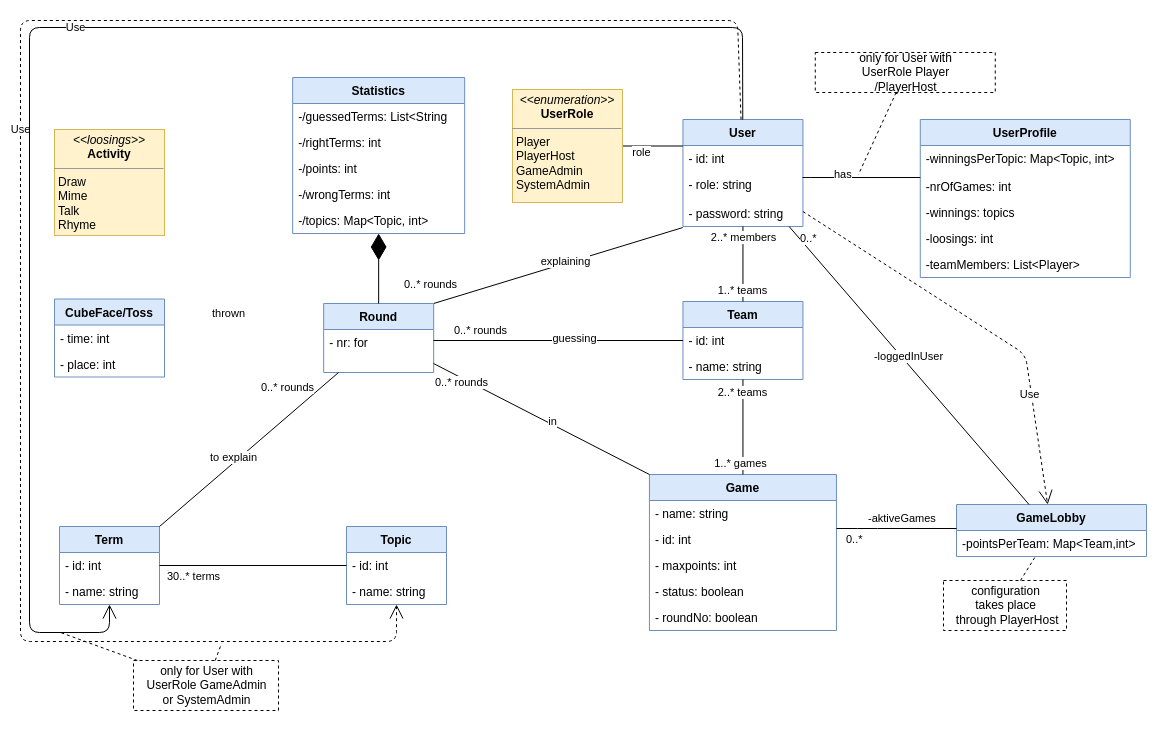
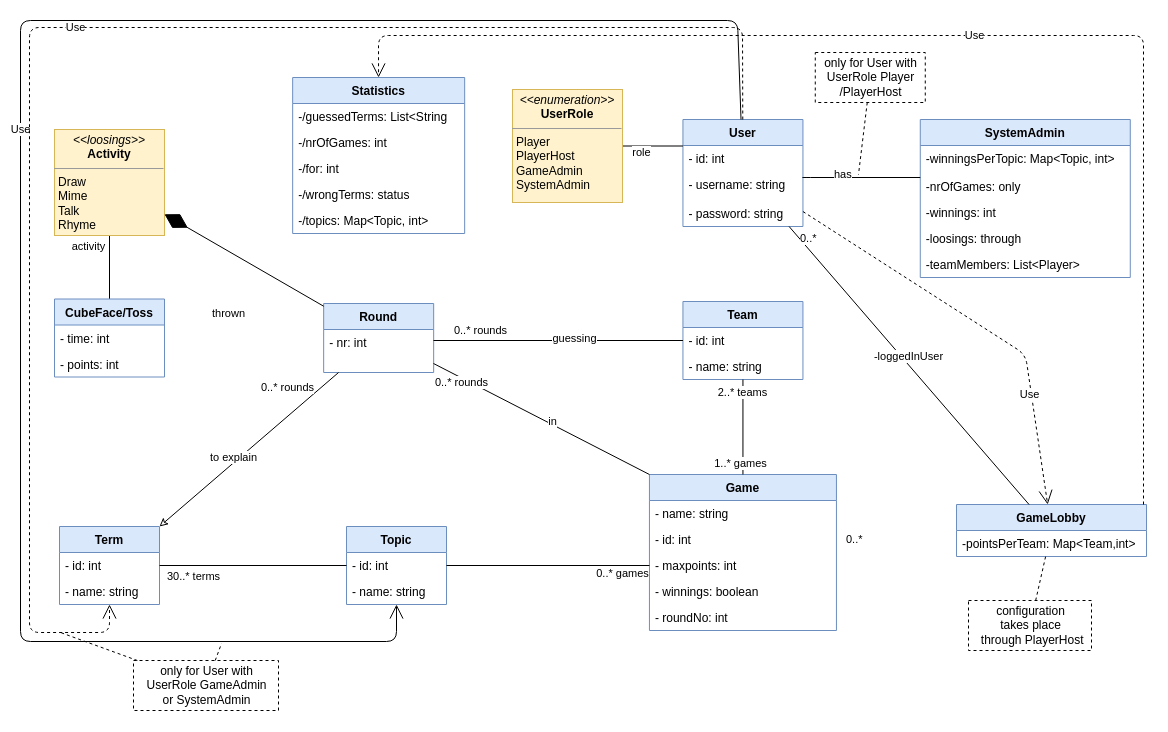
(454, 28) -> (454, 28)
none -> (977, 36)
(905, 73) -> (870, 78)
(1025, 133) -> (1025, 133)
(349, 143) -> (347, 143)
(336, 169) -> (327, 169)
(728, 185) -> (743, 185)
(972, 187) -> (975, 187)
(351, 195) -> (362, 195)
(975, 213) -> (965, 213)
(965, 239) -> (980, 239)
(743, 265) -> none
(558, 266) -> none
none -> (110, 267)
(379, 281) -> (256, 267)
(355, 343) -> (353, 343)
(93, 365) -> (96, 365)
(163, 523) -> (166, 521)
(898, 529) -> none
none -> (547, 566)
(21, 585) -> (21, 585)
(706, 592) -> (709, 592)
(1005, 606) -> (1030, 626)
(709, 618) -> (696, 618)
